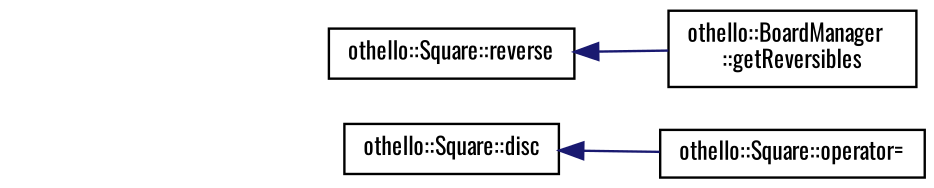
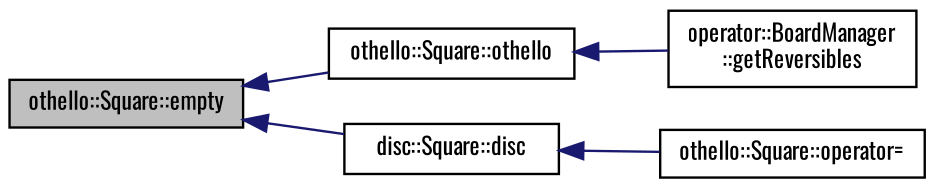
(792, 49) -> (792, 49)
(452, 54) -> (452, 54)
none -> (126, 104)
(452, 149) -> (452, 149)
